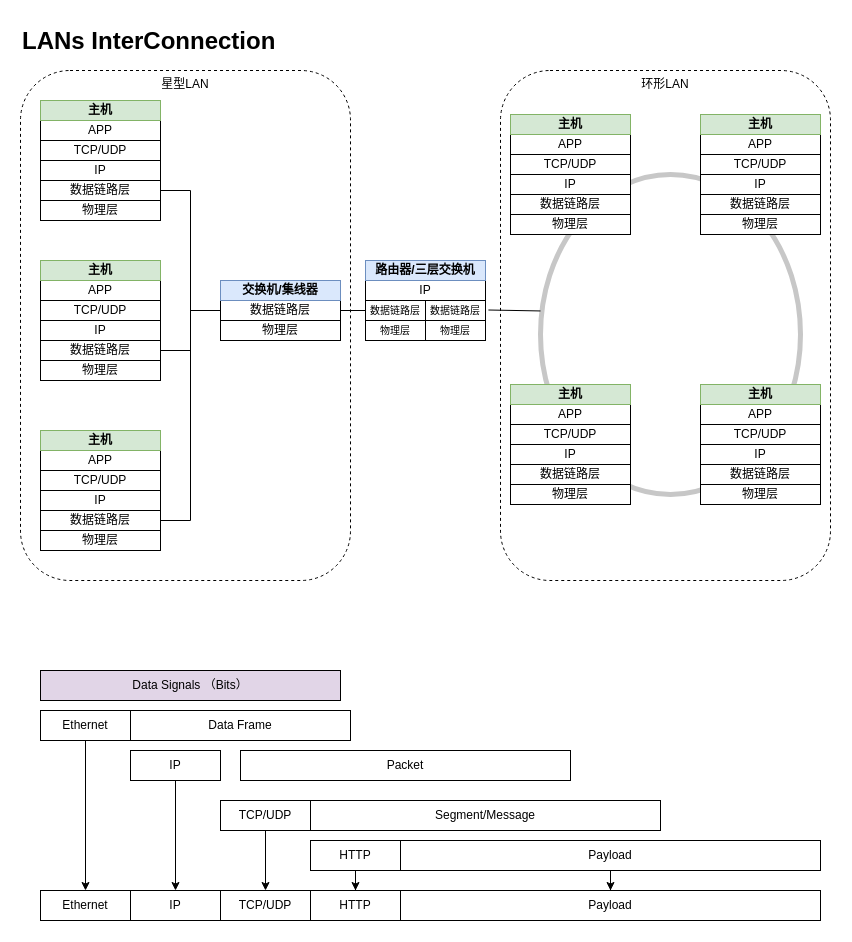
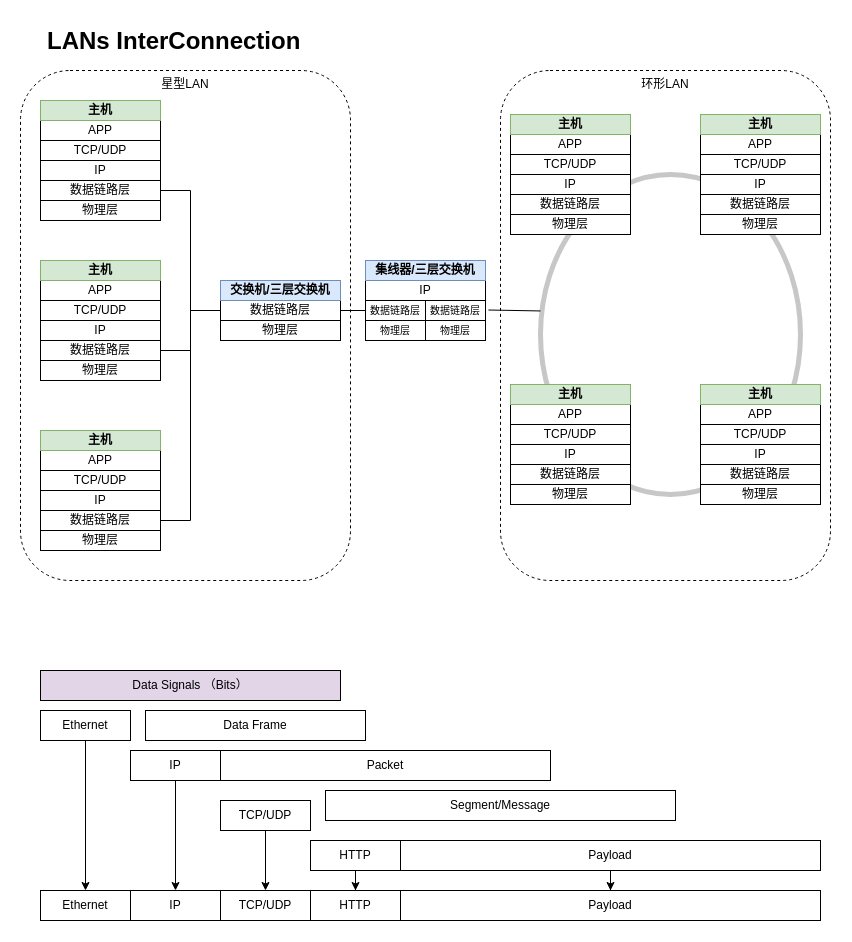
(251, 41) -> (276, 41)
(426, 271) -> (426, 271)
(281, 291) -> (281, 291)
(241, 726) -> (256, 726)
(406, 766) -> (386, 766)
(486, 816) -> (501, 806)
